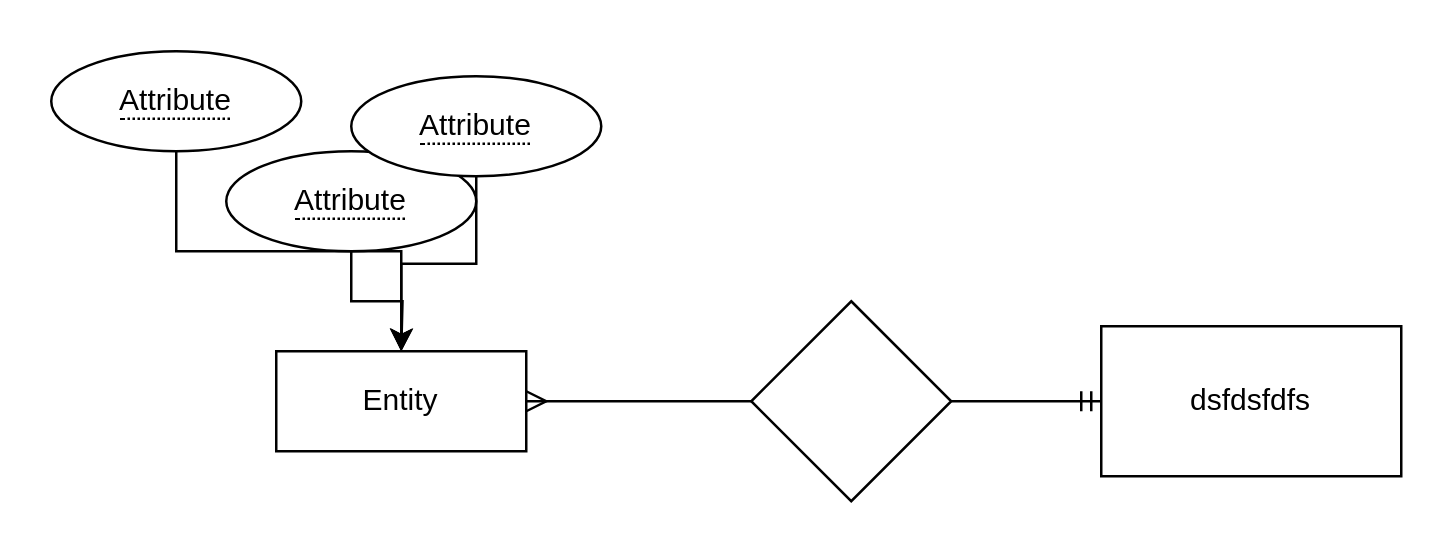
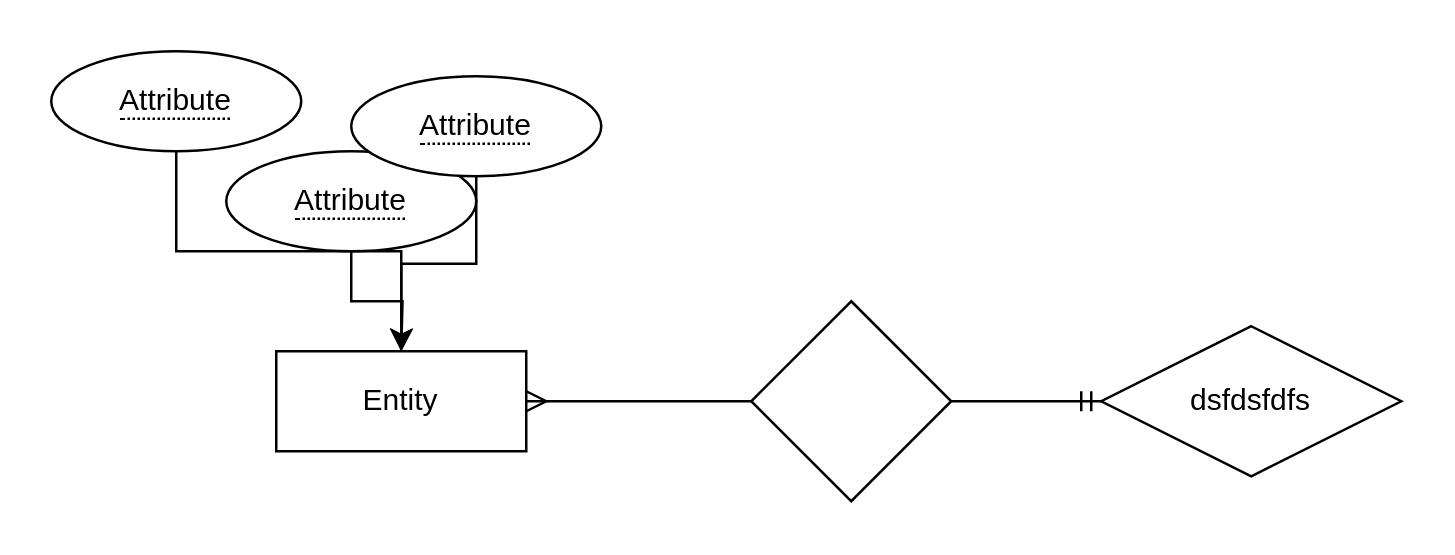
(1251, 401) -> (1251, 401)
